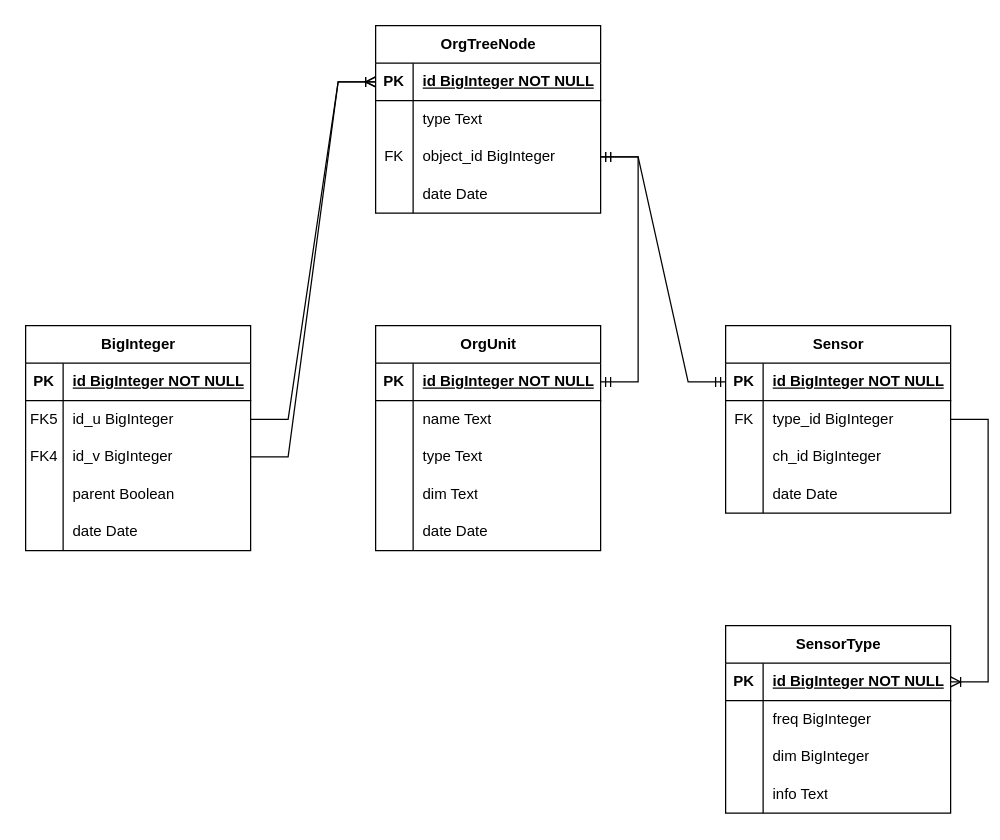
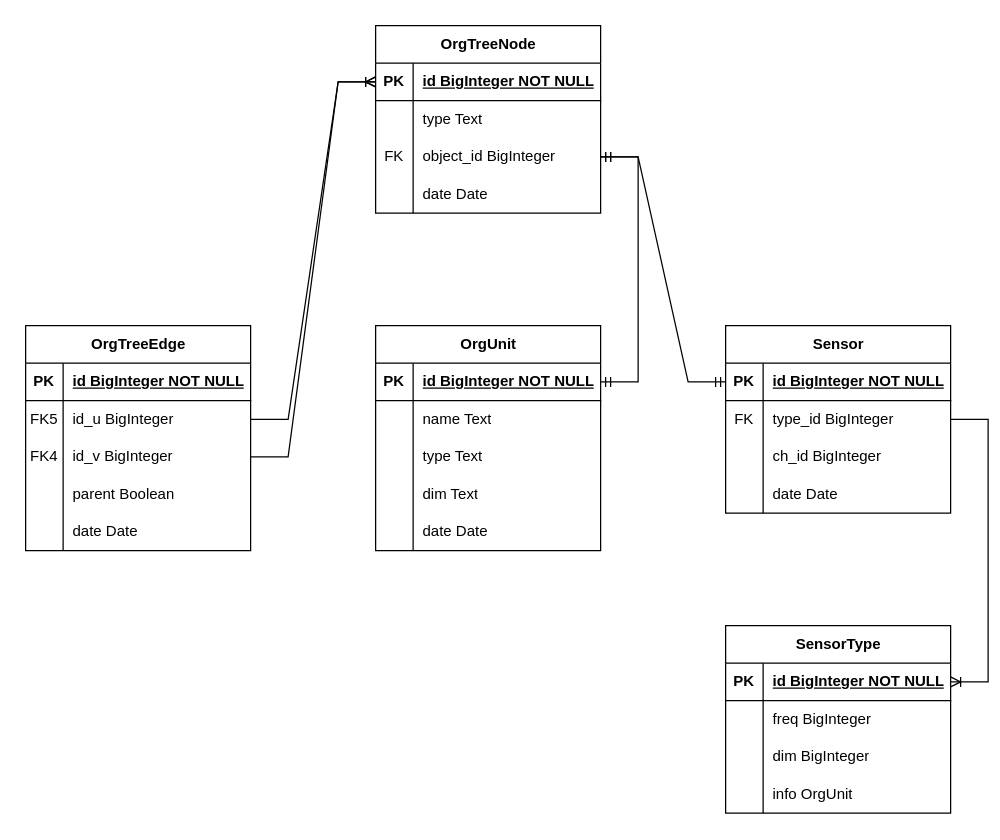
(139, 344) -> (139, 344)
(807, 794) -> (818, 794)
